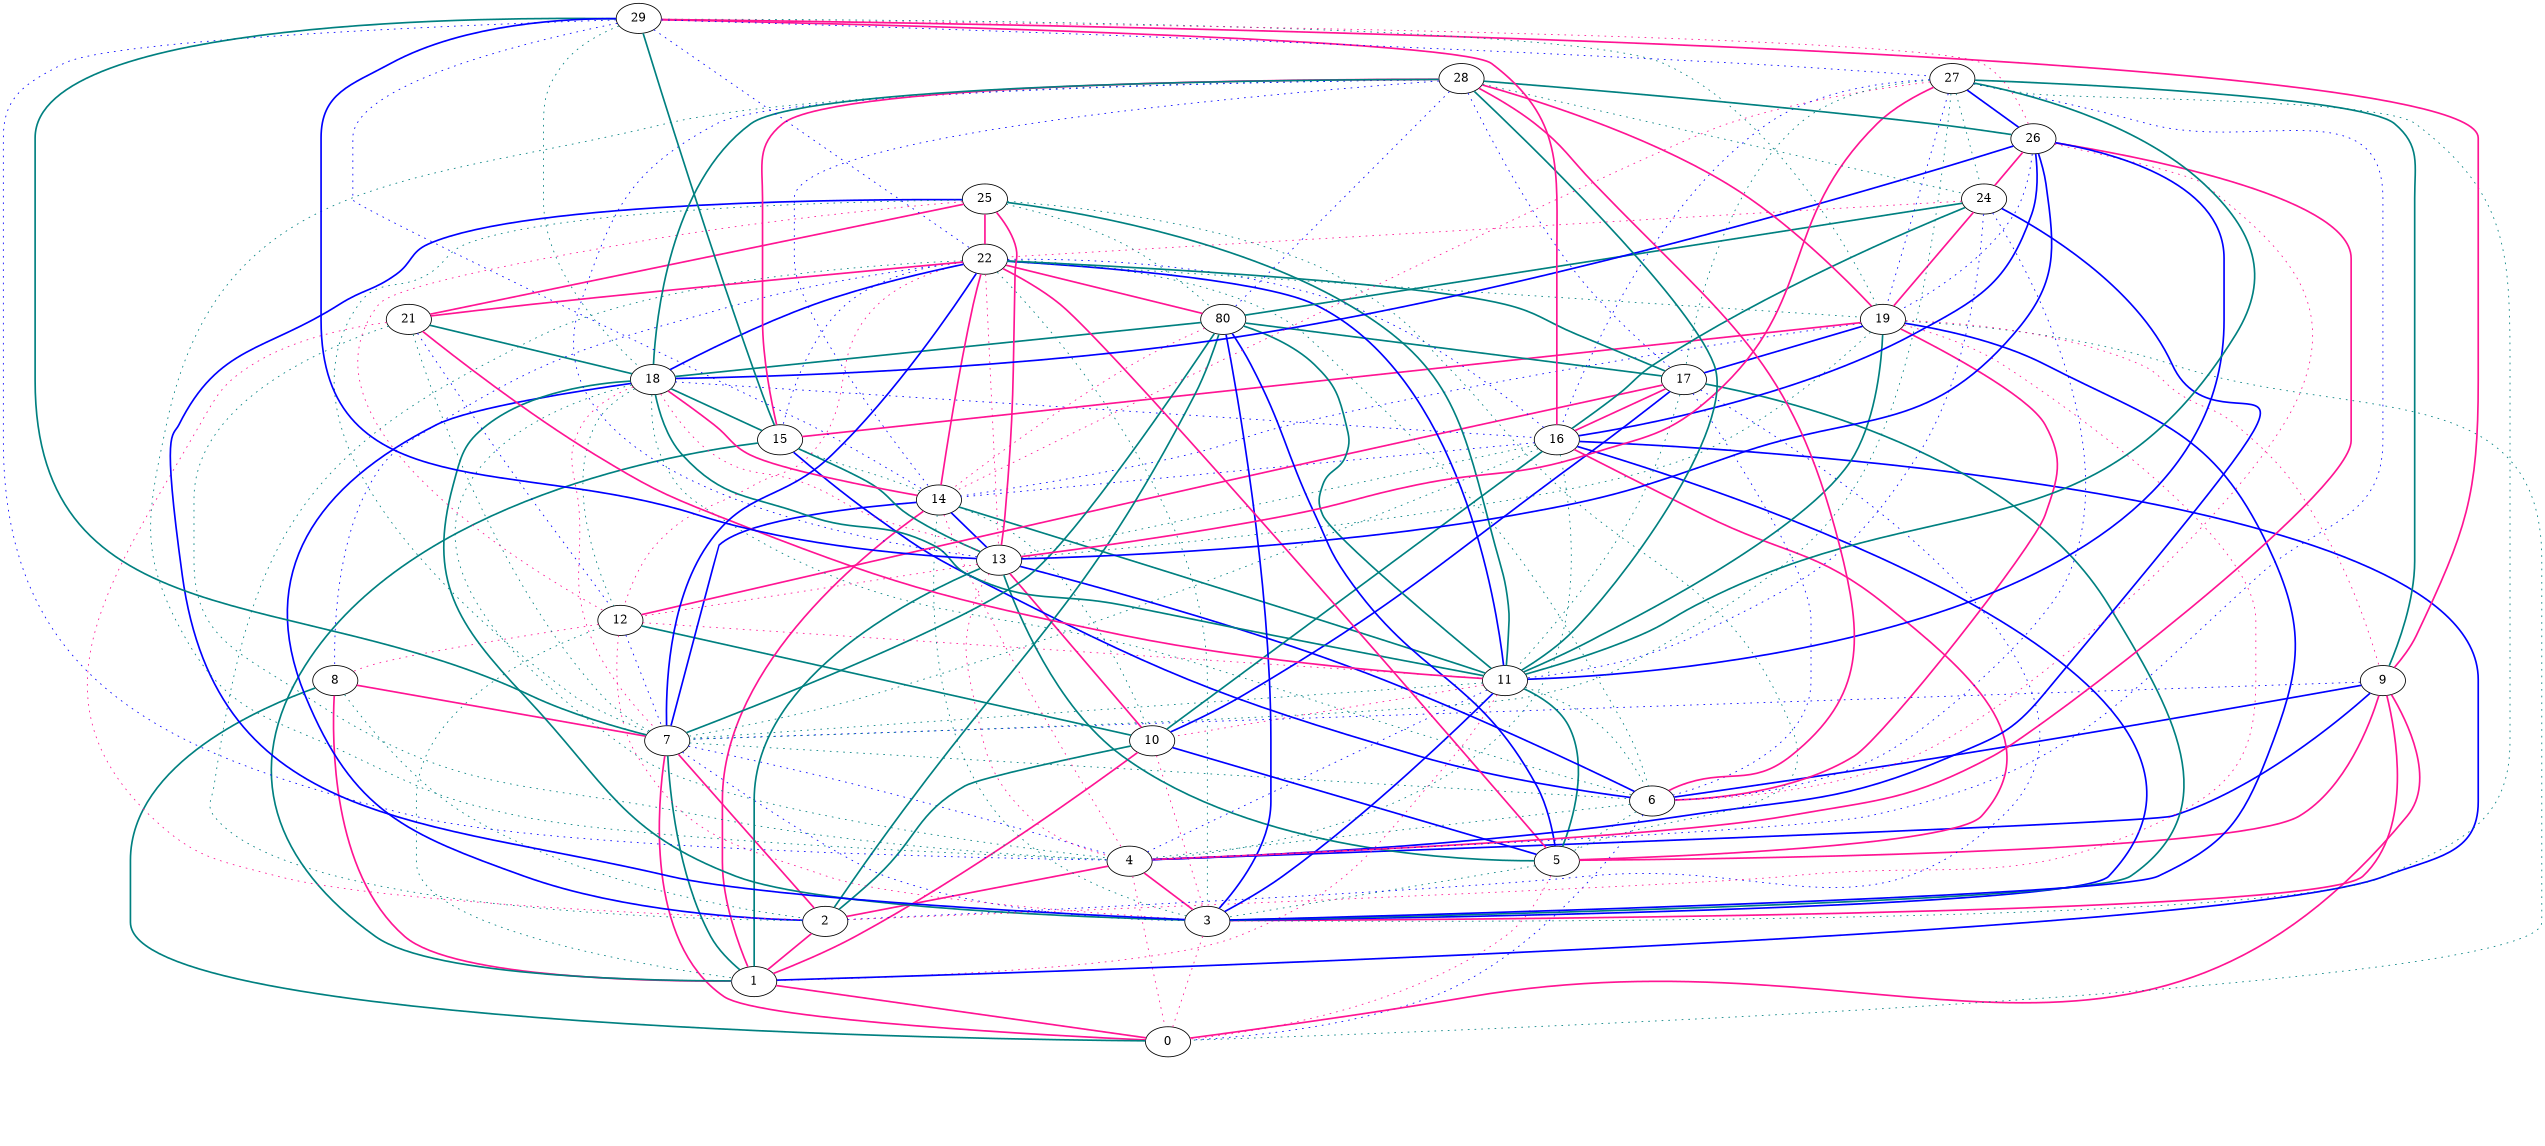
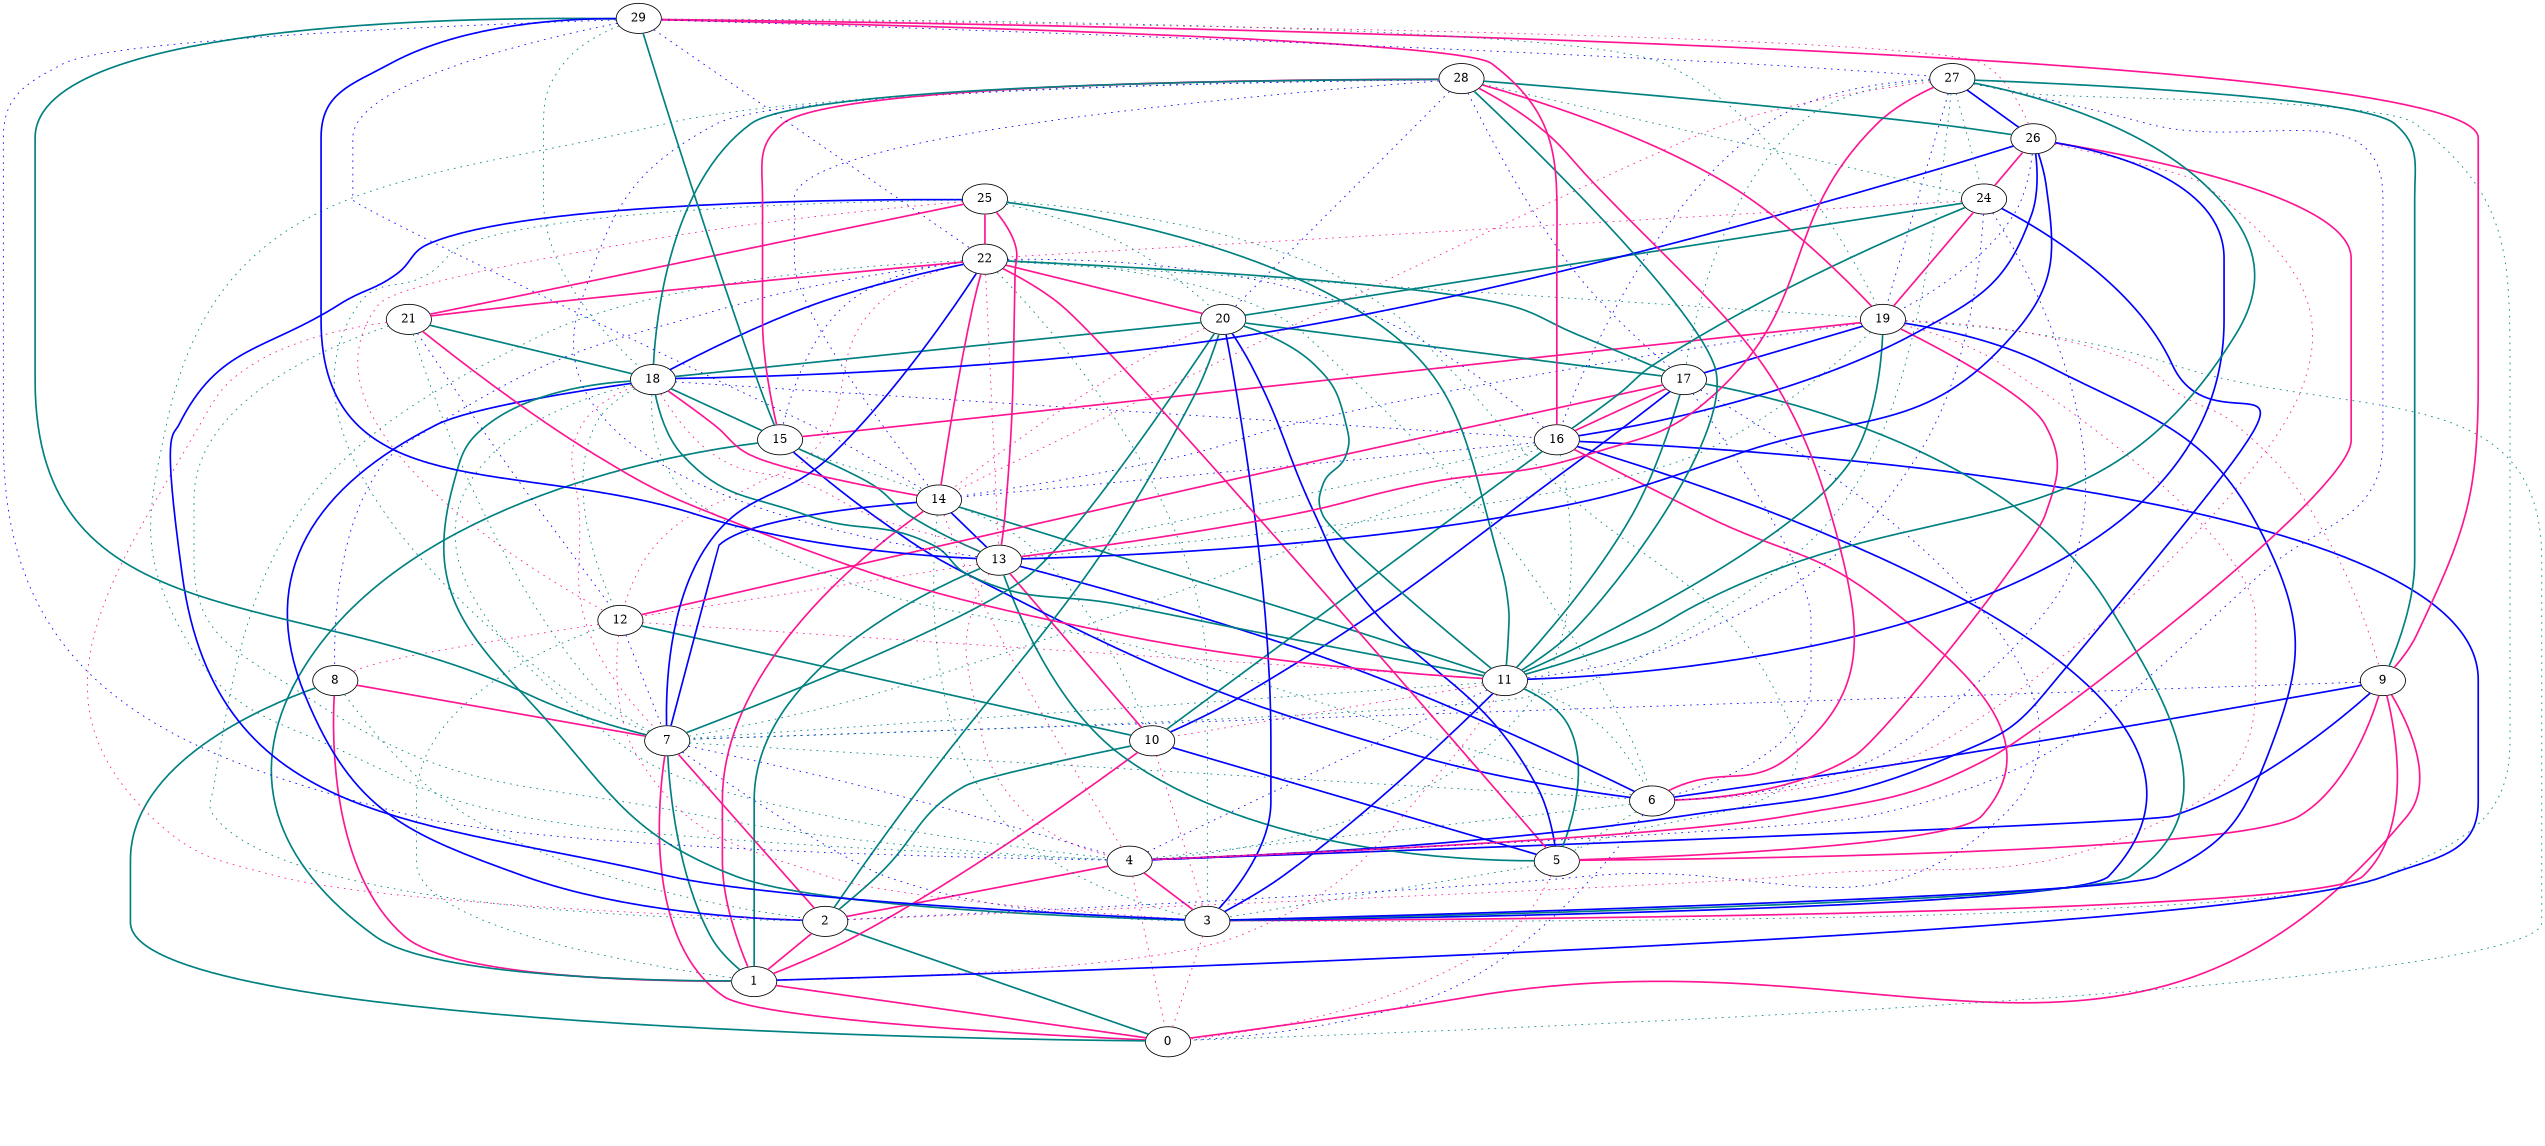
(1223, 319) -> (1223, 319)
(1346, 325) -> none
(1616, 541) -> (1616, 541)
none -> (997, 982)
